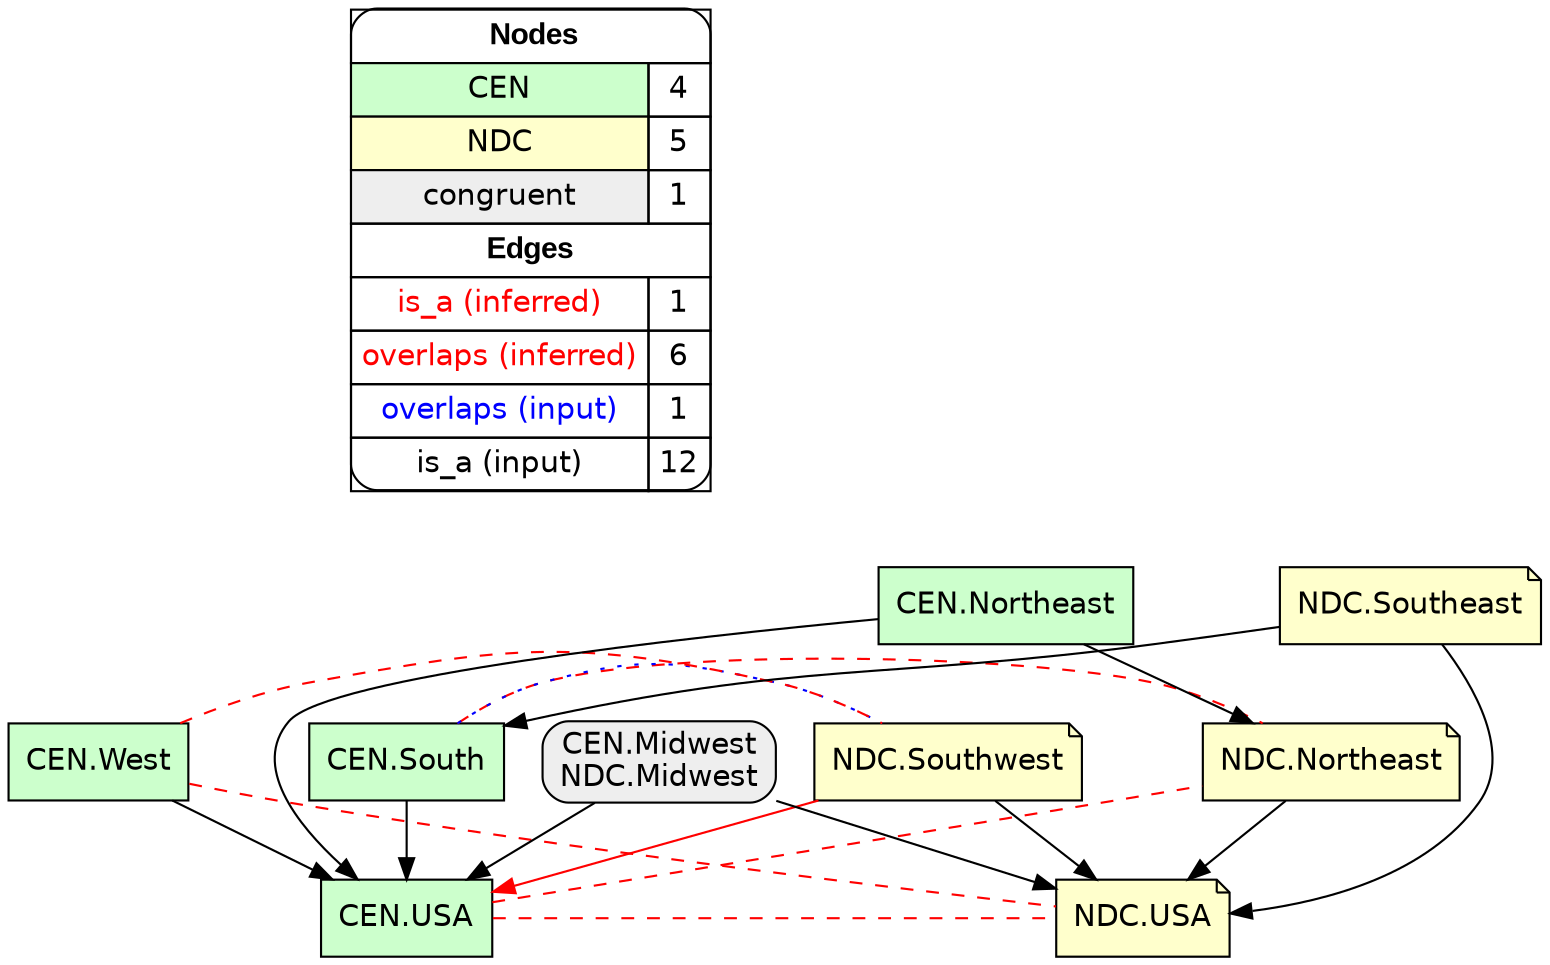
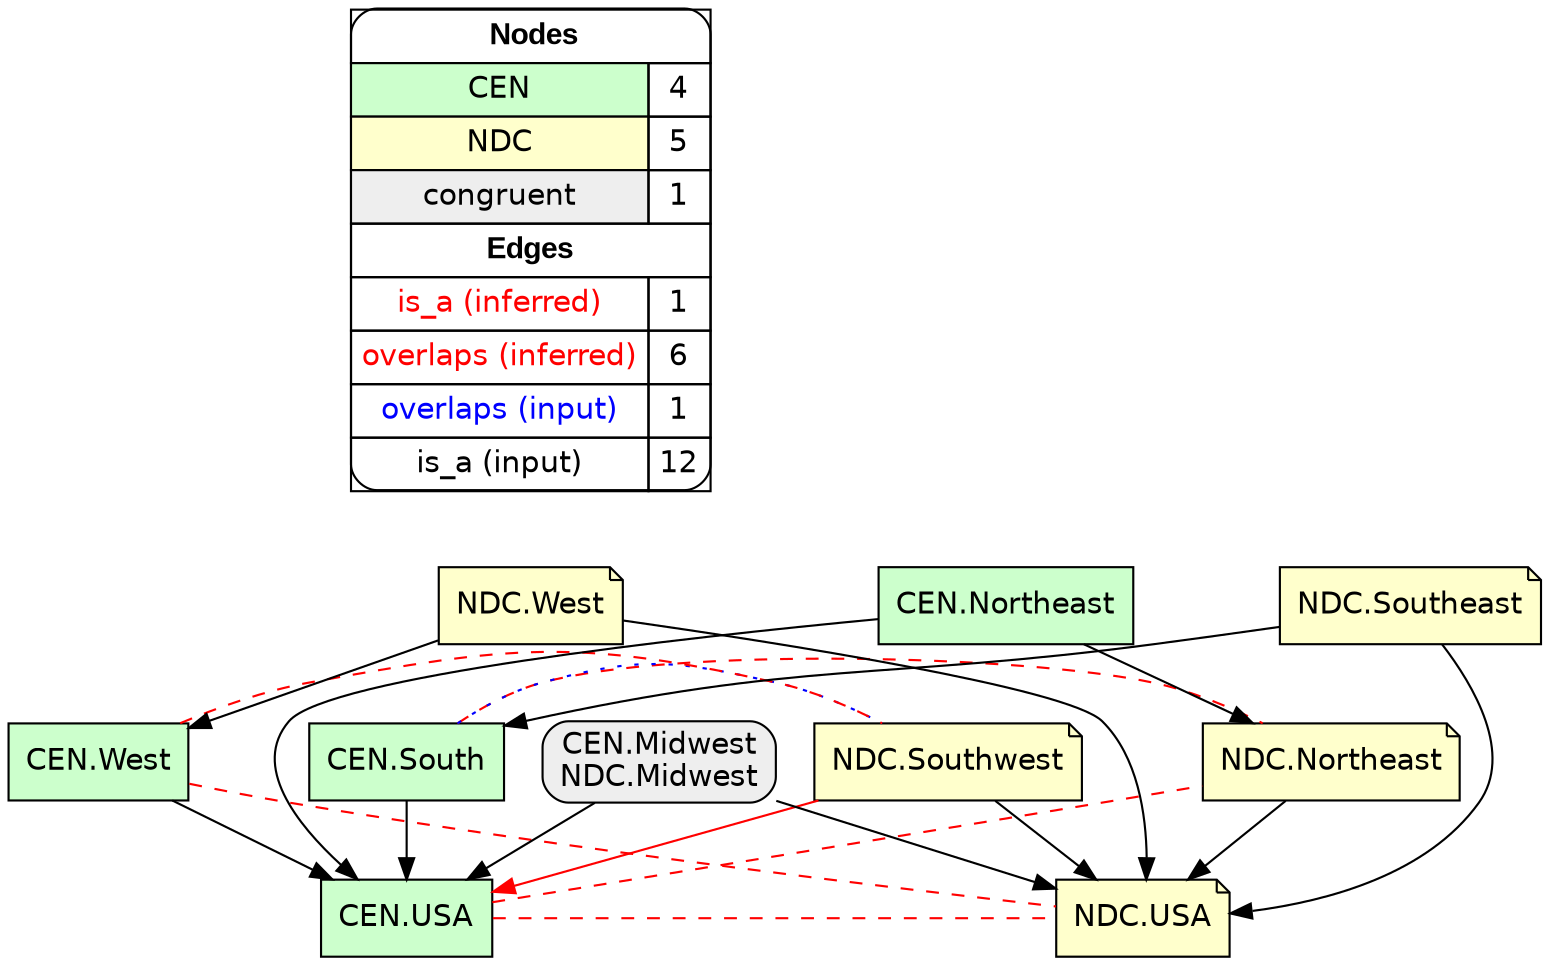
none -> (531, 606)
